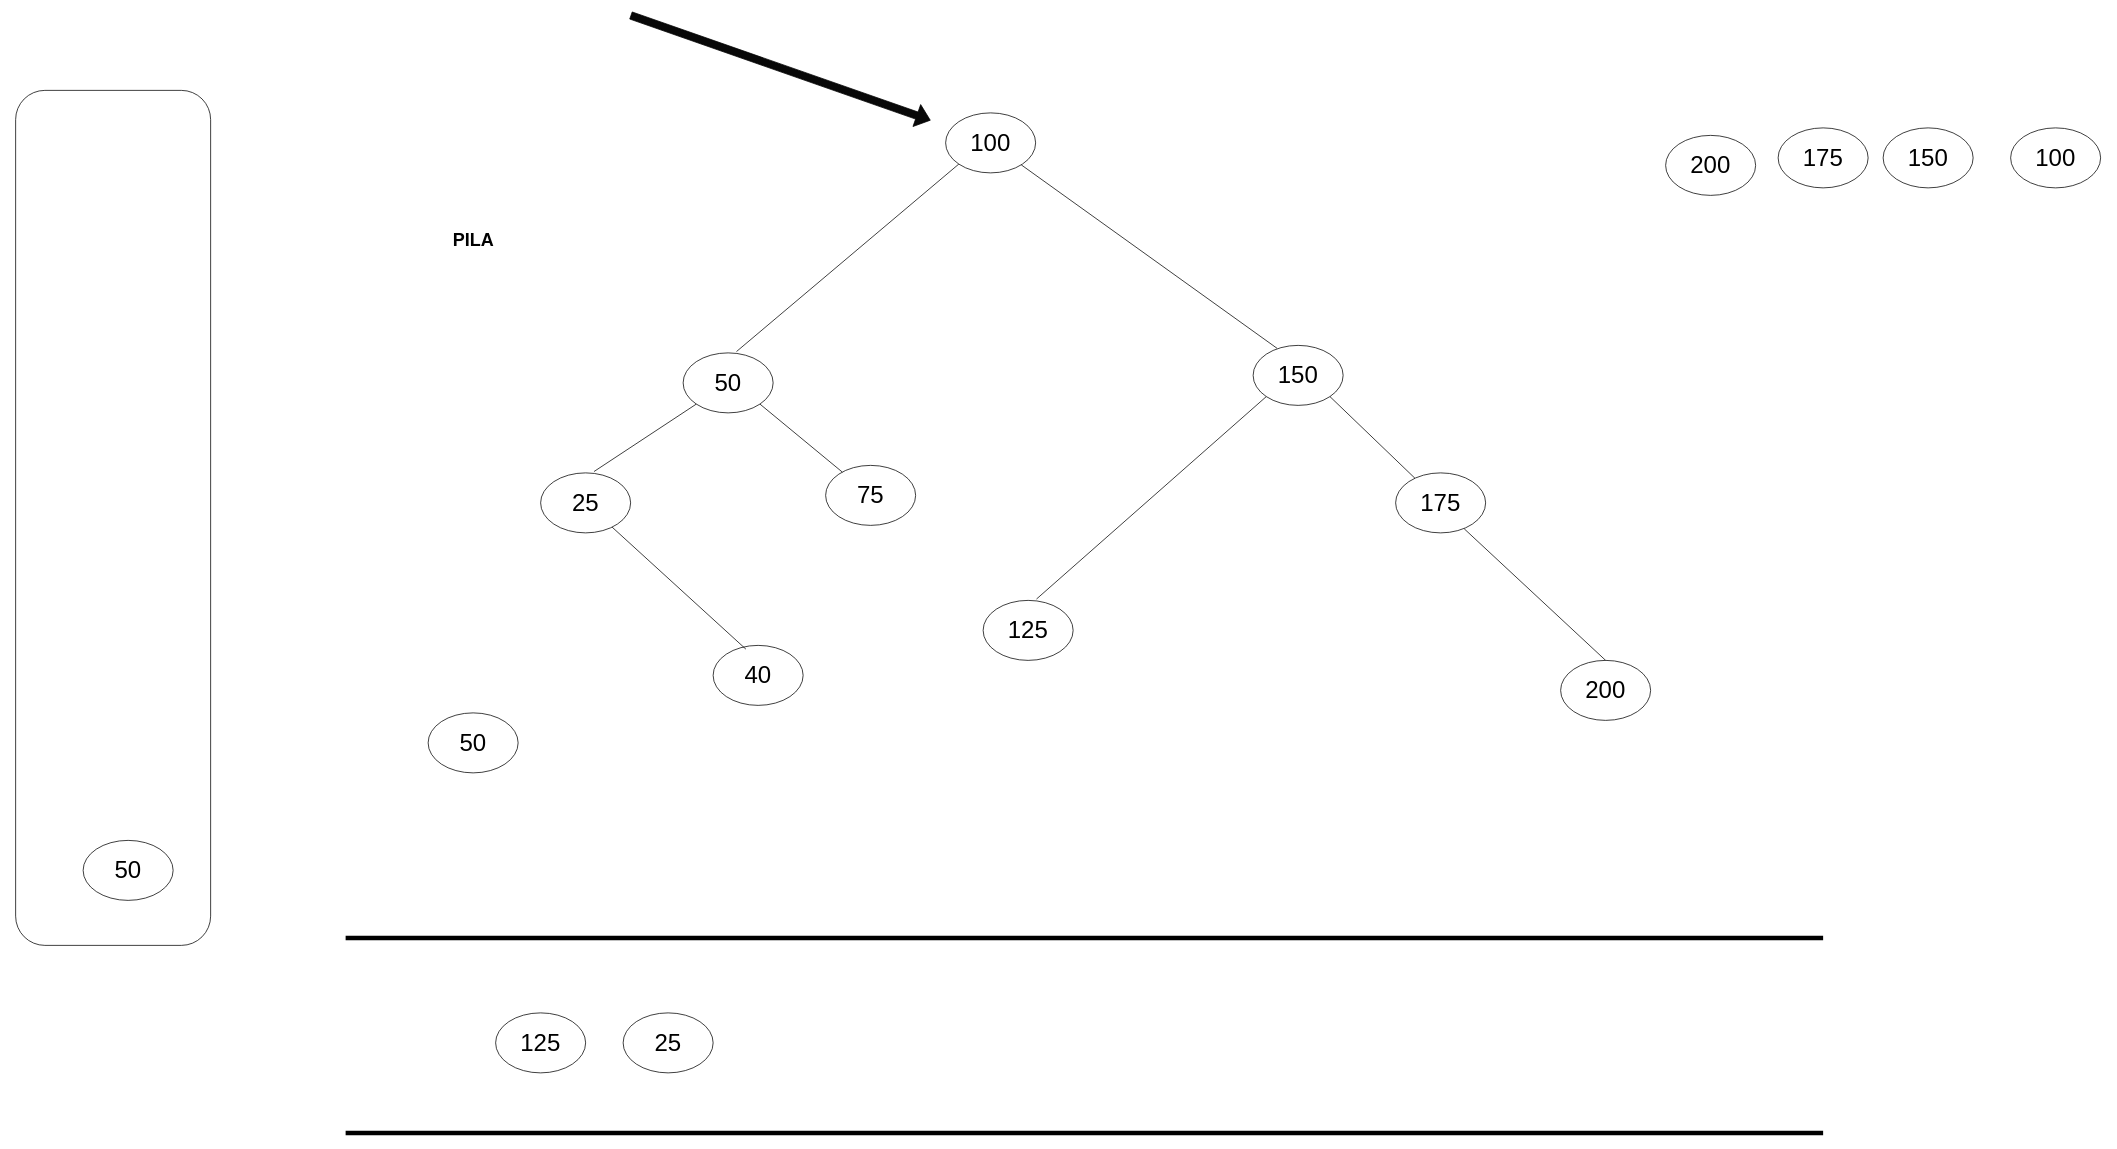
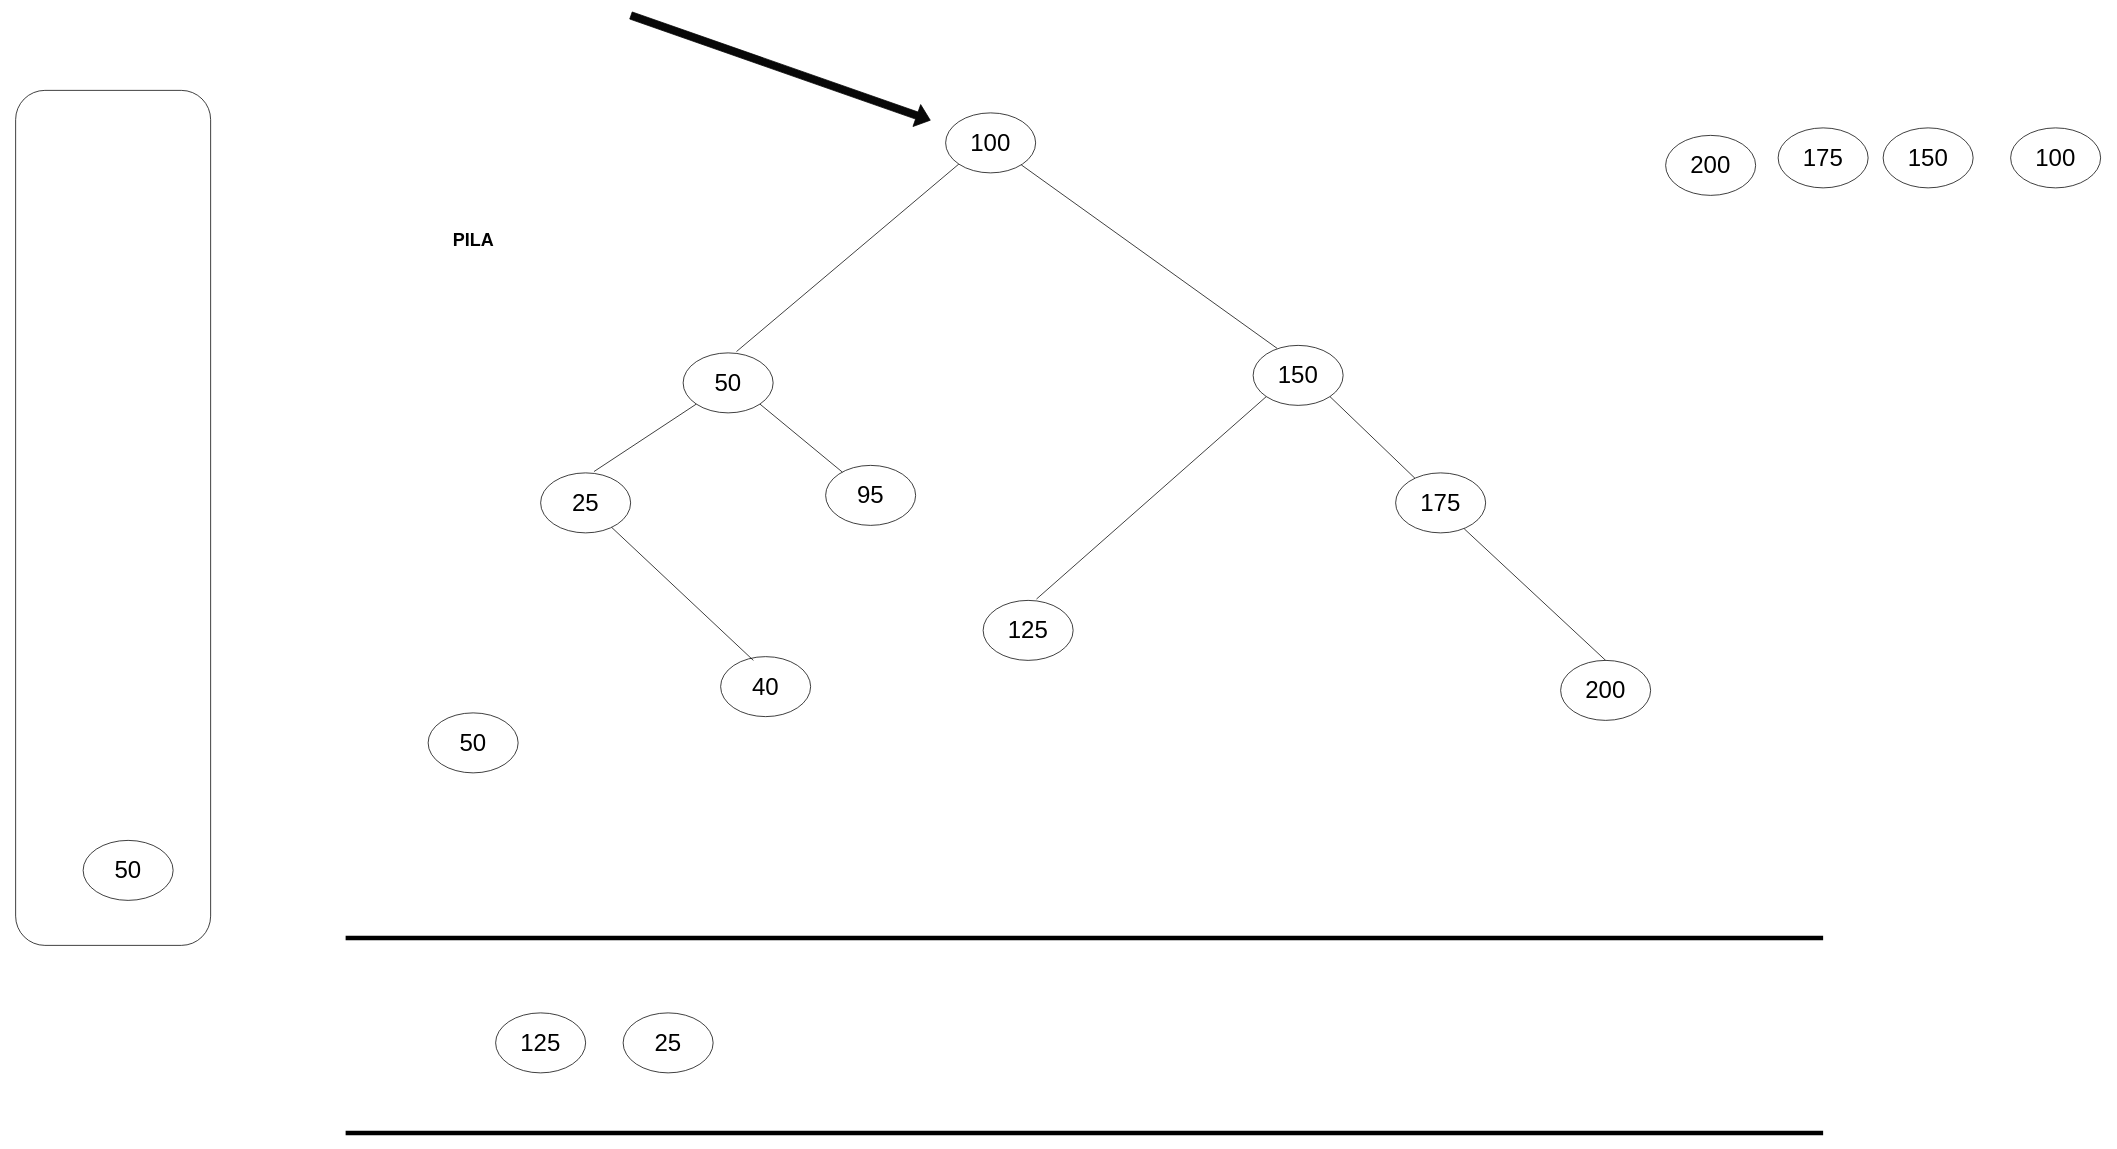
(870, 495) -> (870, 495)
(758, 675) -> (765, 687)
